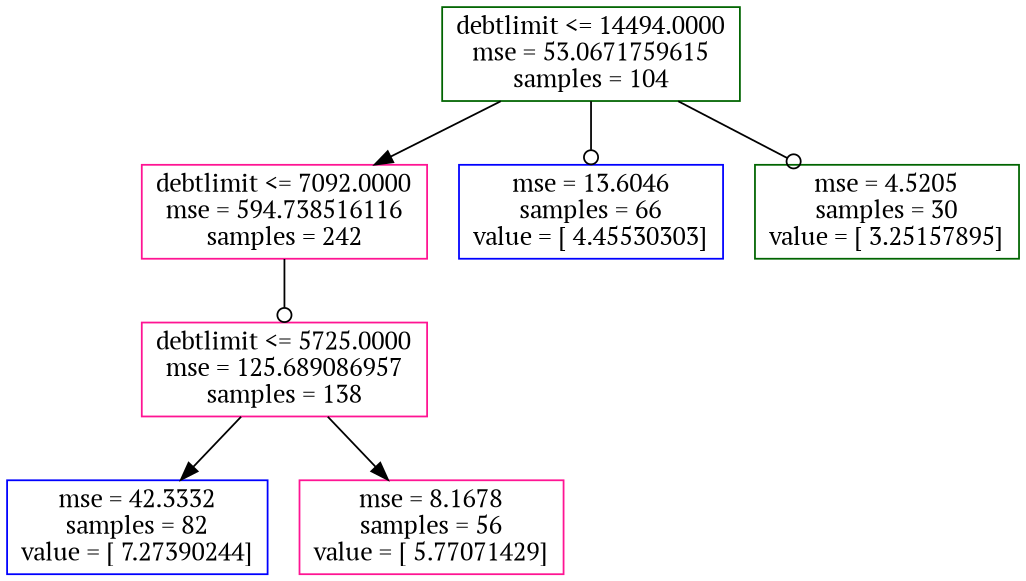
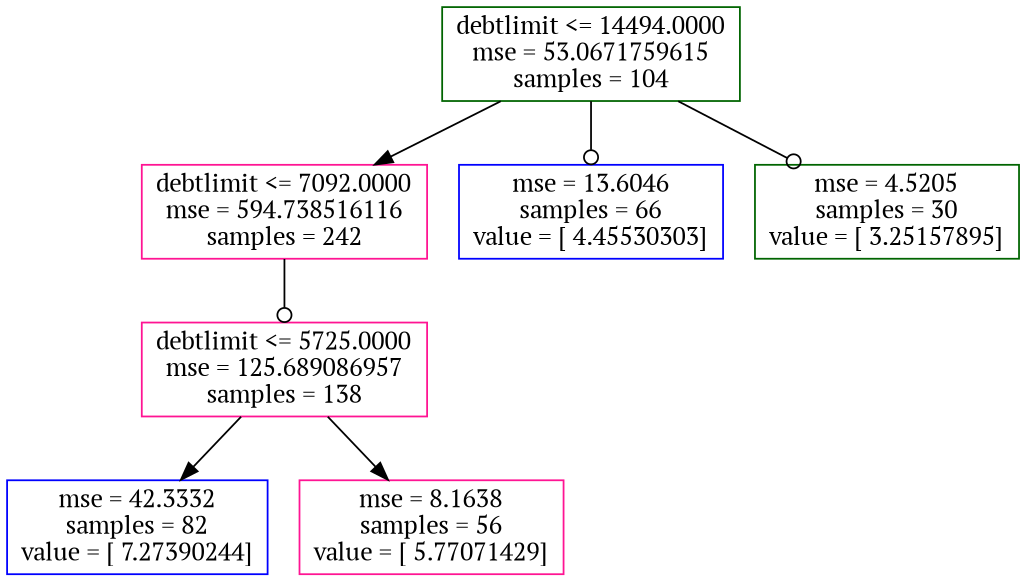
(432, 527) -> (432, 527)
